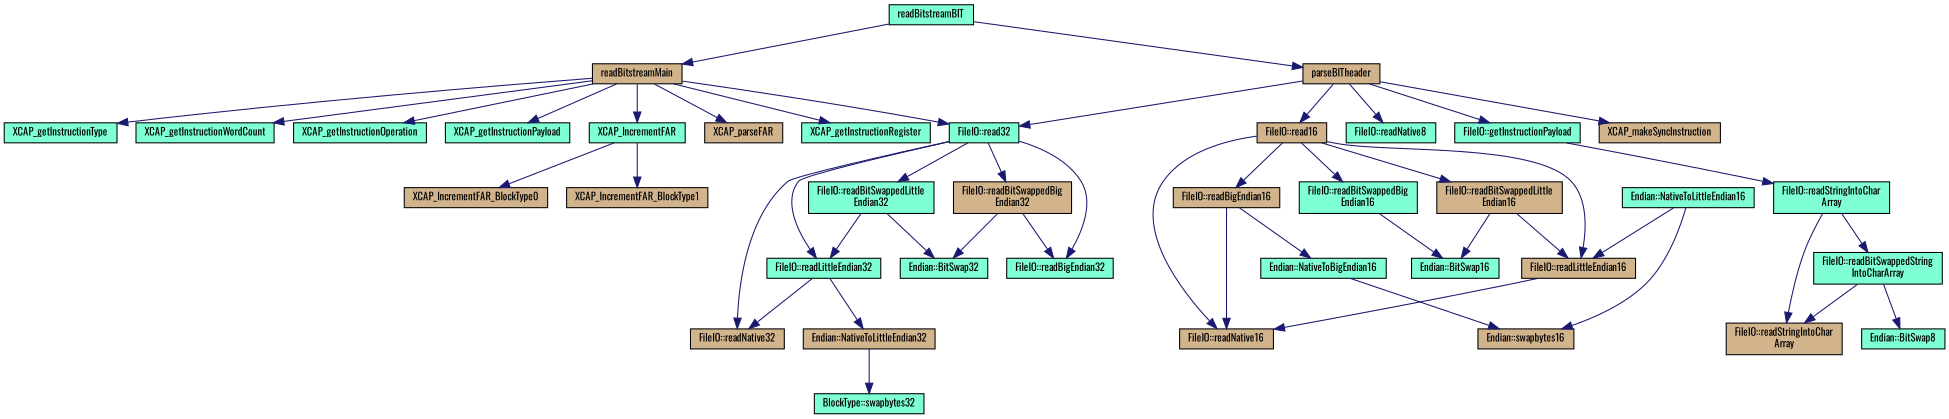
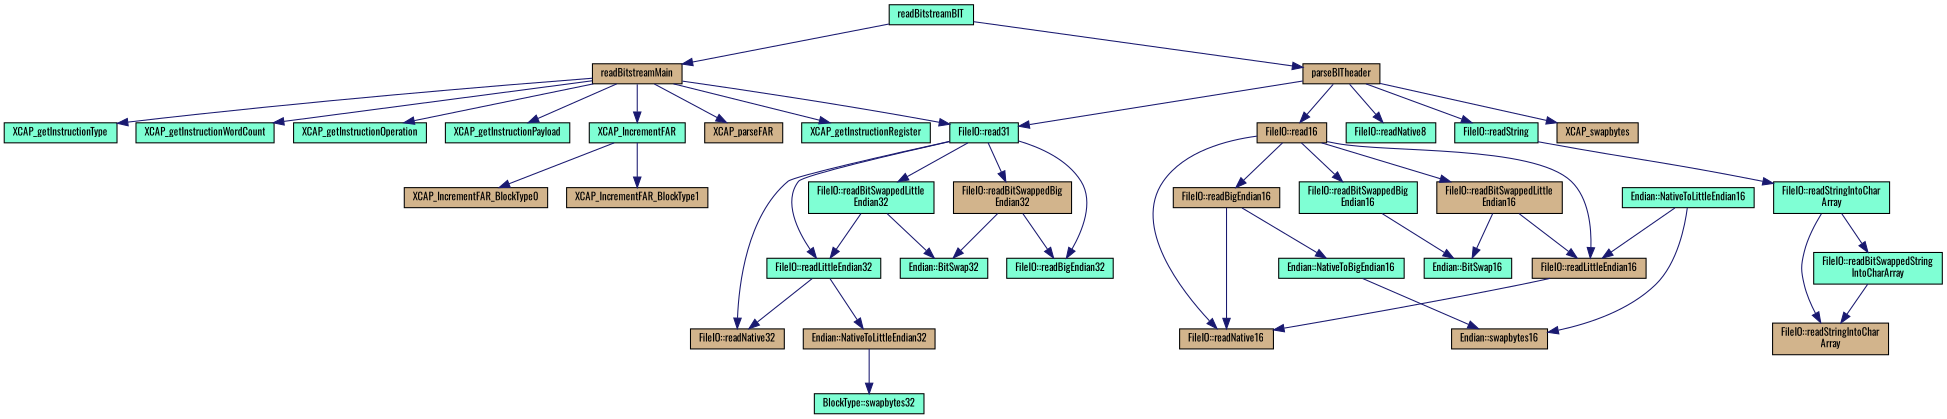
(984, 133) -> (984, 133)
(1517, 133) -> (1496, 133)
(1660, 133) -> (1598, 133)
(1903, 339) -> none
